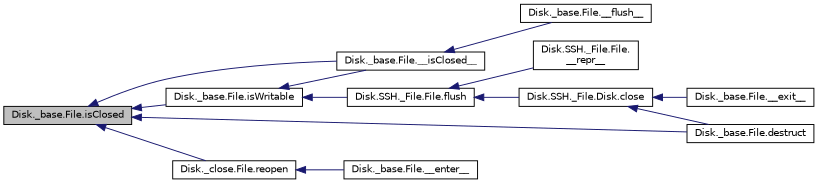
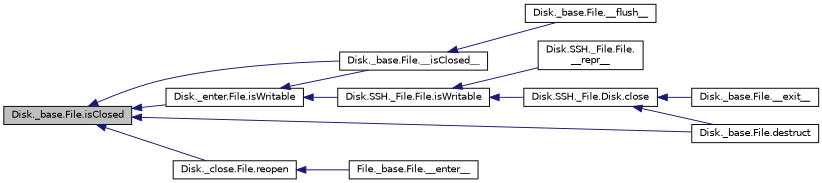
(234, 97) -> (235, 97)
(411, 97) -> (414, 97)
(411, 170) -> (414, 170)
